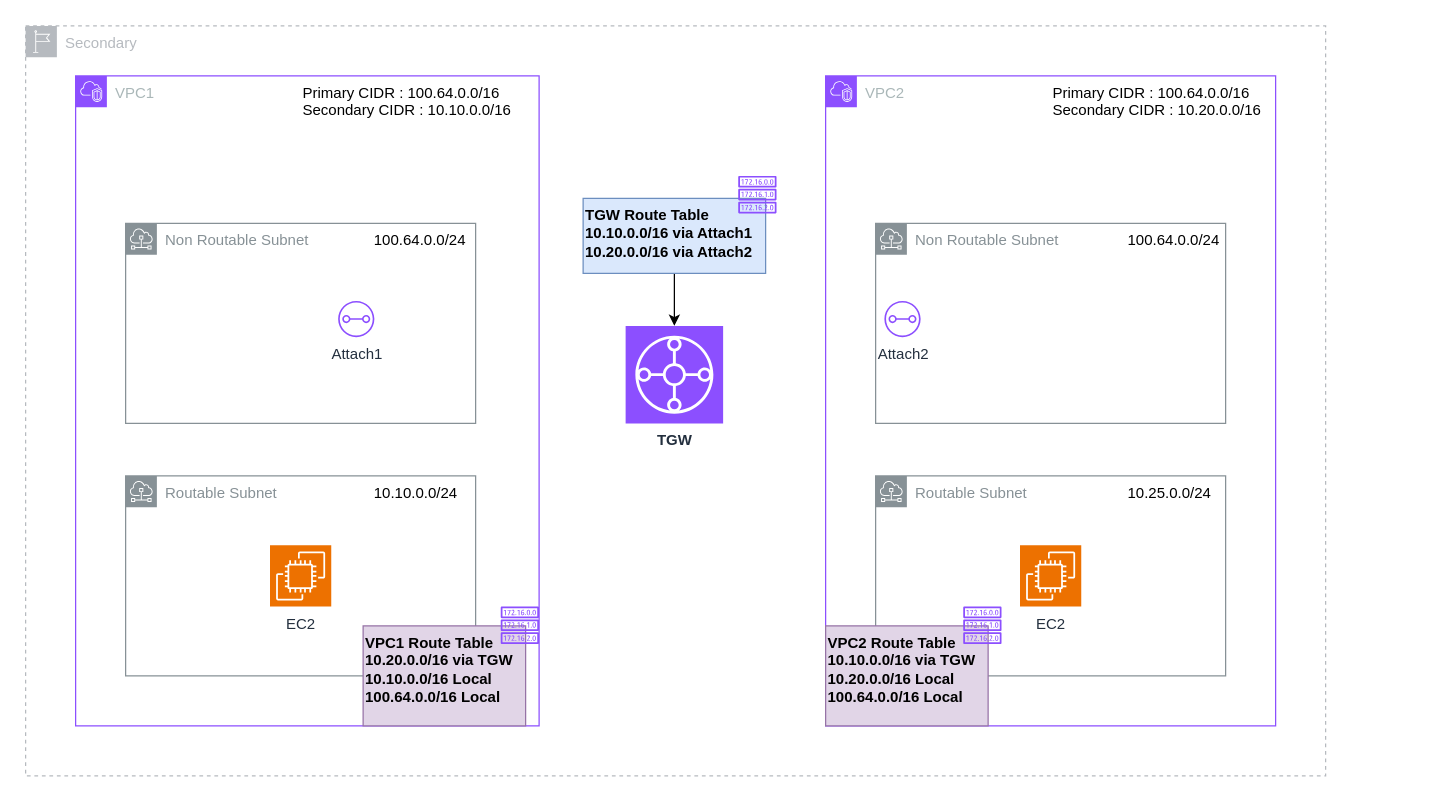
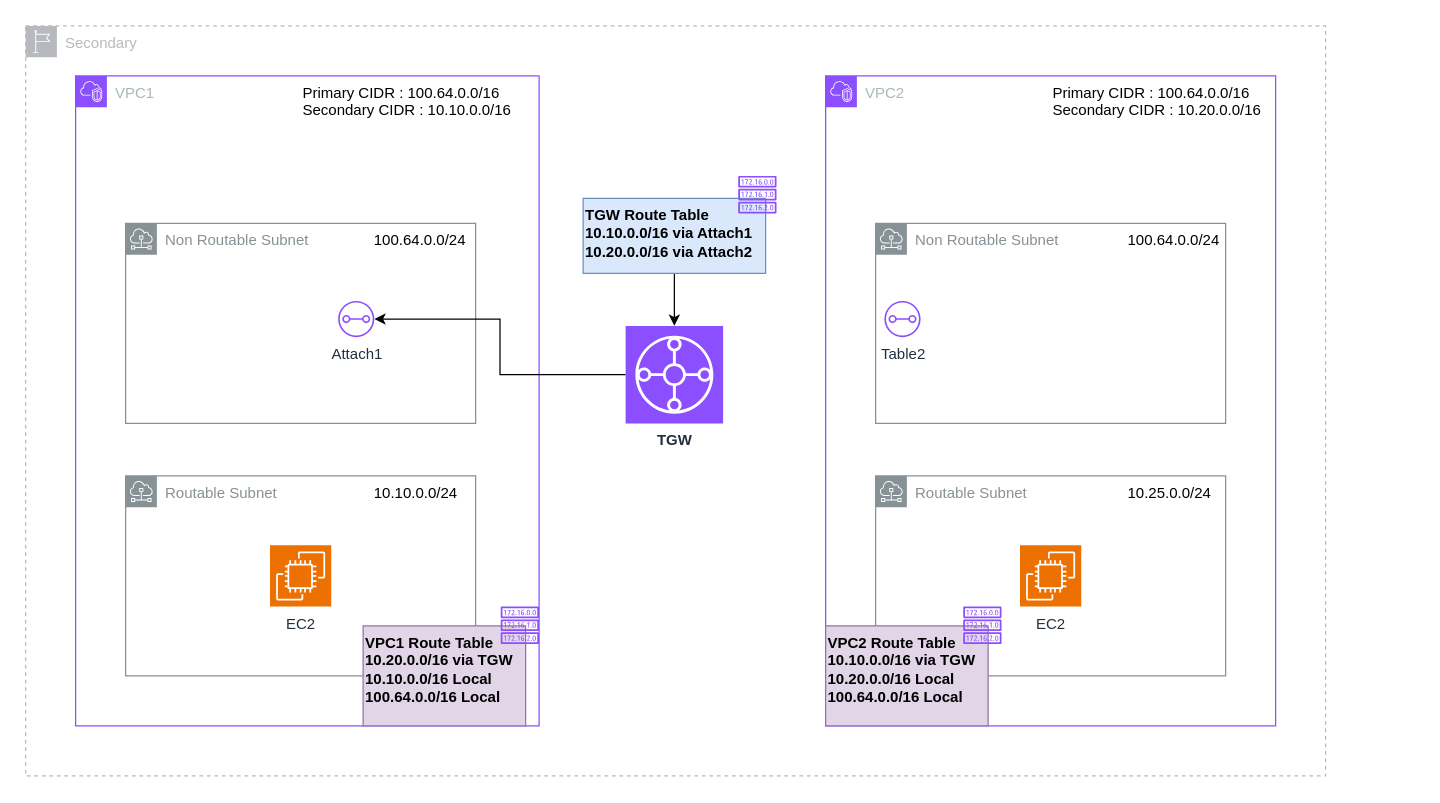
none -> (500, 351)
(904, 355) -> (904, 355)
